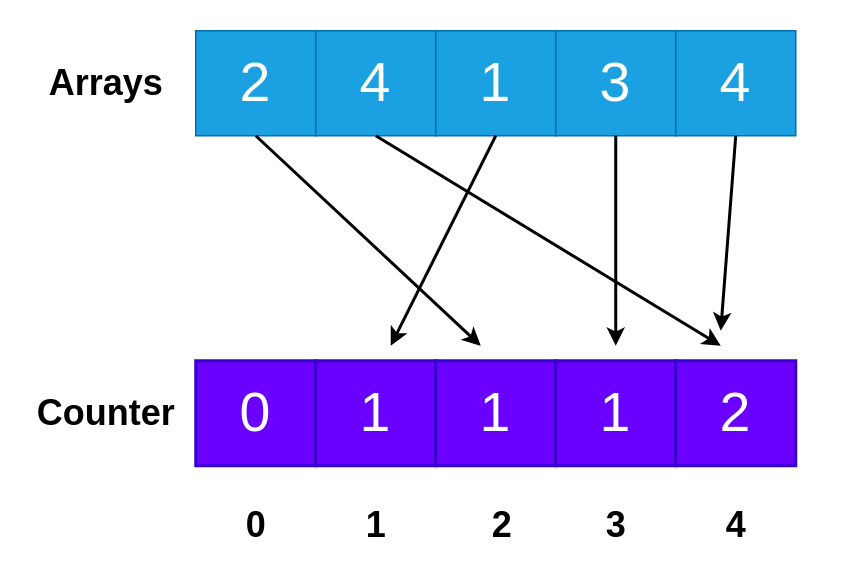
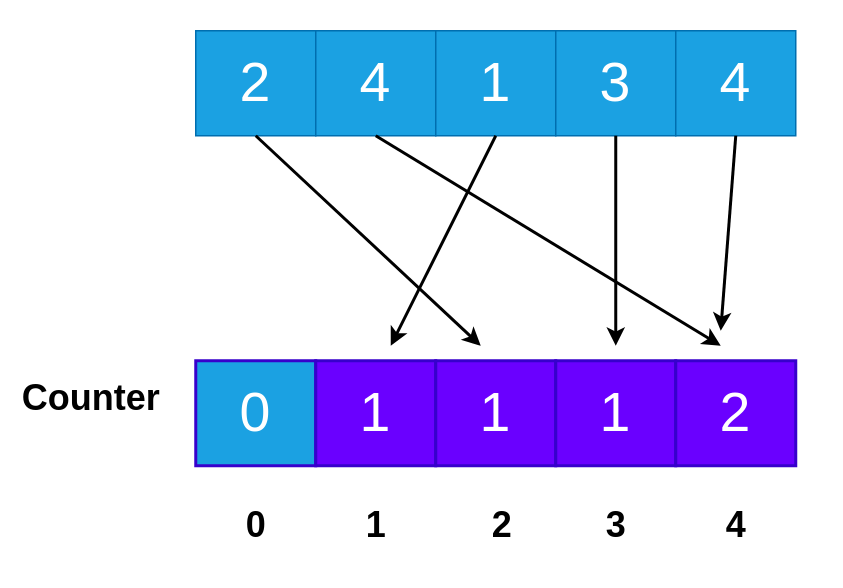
(106, 83) -> none
(106, 413) -> (91, 398)
(256, 413) -> (256, 413)
